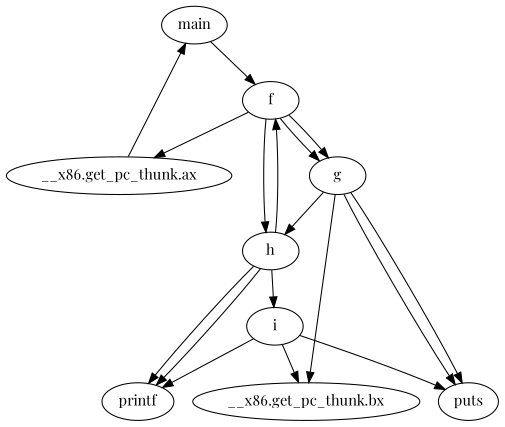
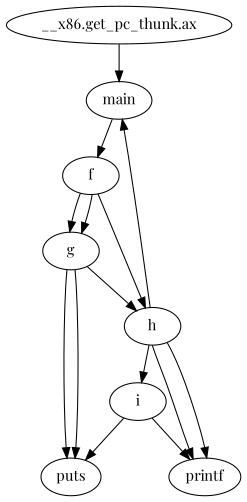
(206, 133) -> none
(278, 181) -> (138, 219)
(306, 402) -> none
